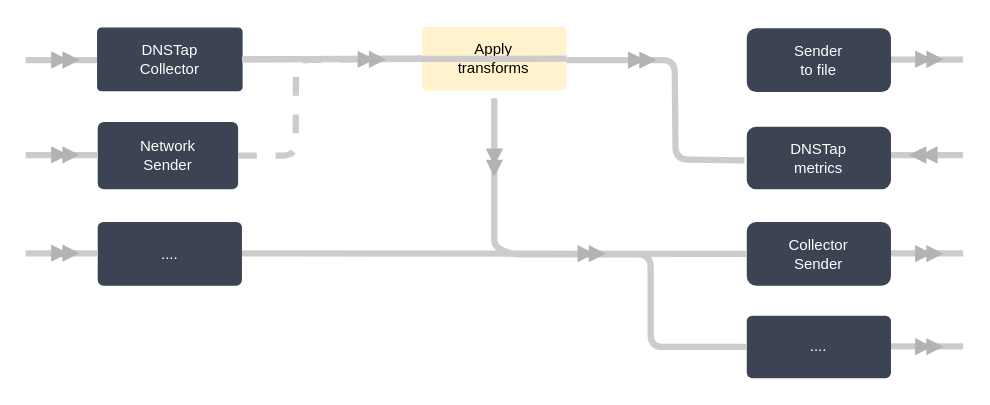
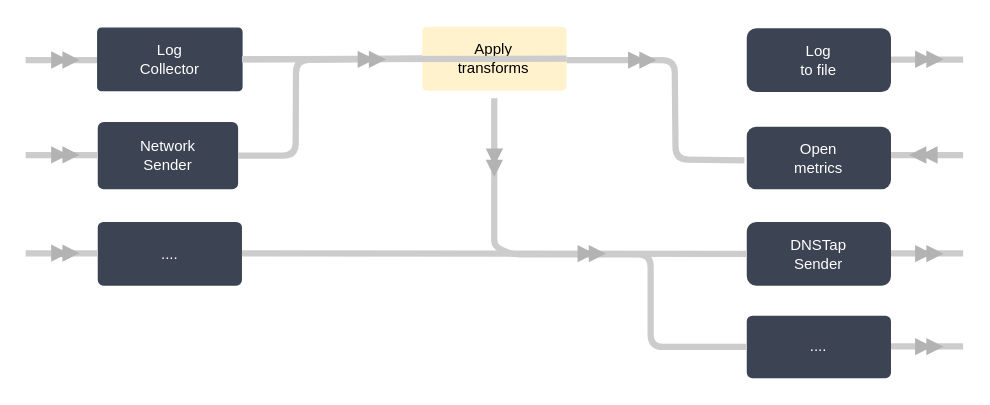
(170, 59) -> (170, 59)
(819, 61) -> (819, 61)
(266, 156) -> (266, 156)
(819, 158) -> (819, 158)
(819, 254) -> (819, 254)
